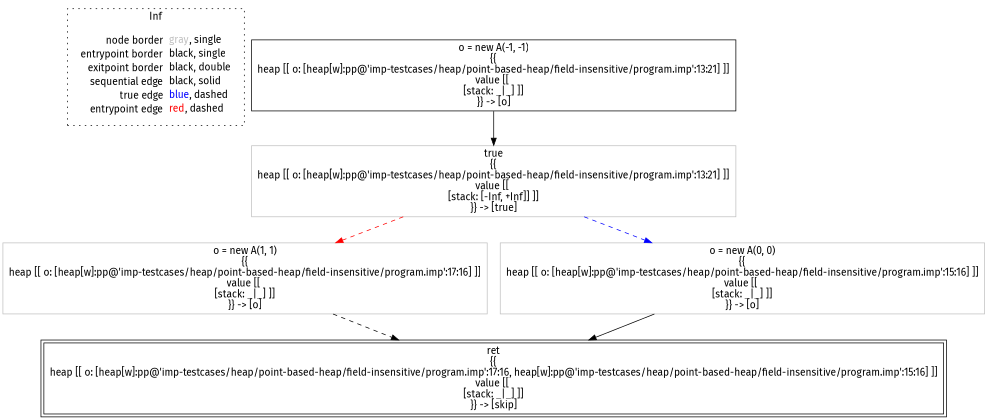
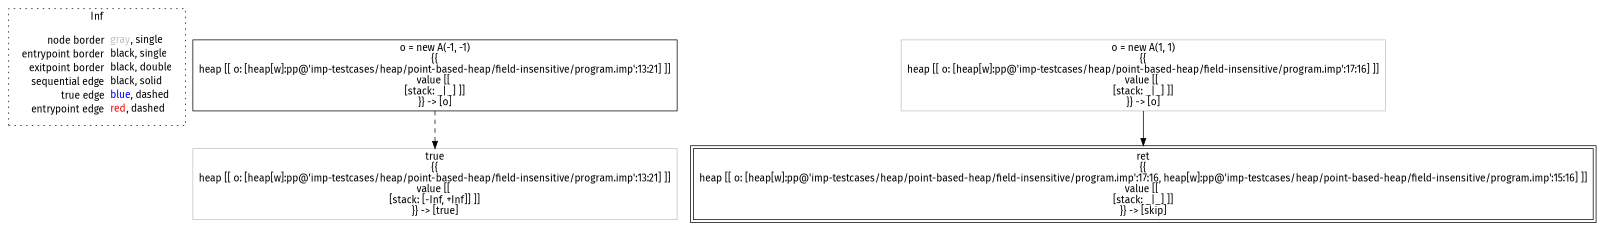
(494, 125) -> (435, 126)
(373, 228) -> none
(742, 278) -> none
(362, 326) -> (1143, 125)
